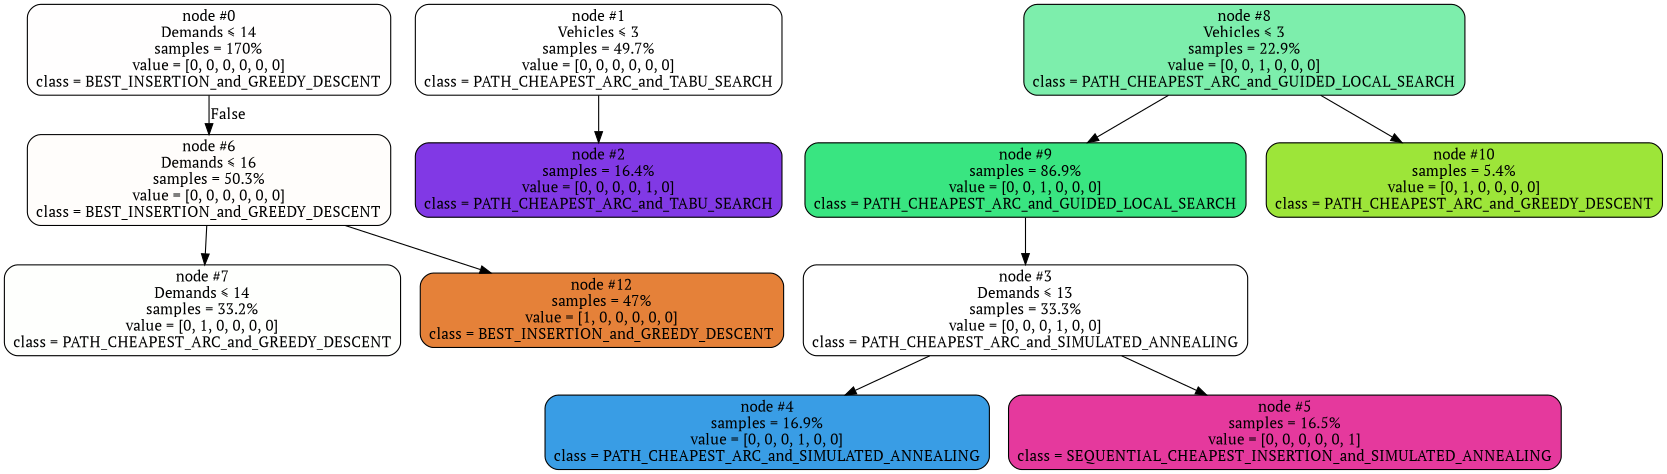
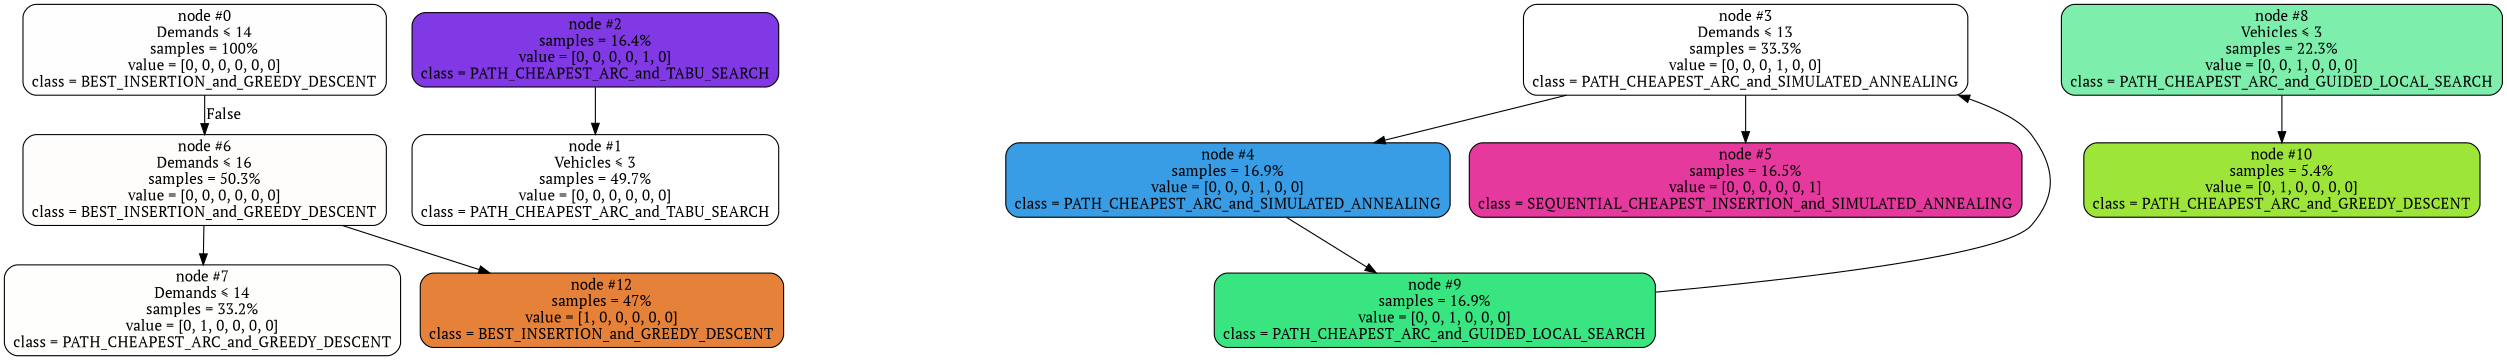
(209, 49) -> (205, 49)
(1244, 49) -> (2282, 49)
(599, 113) -> (595, 105)
(1133, 116) -> (1327, 242)
(1025, 171) -> (1435, 302)
